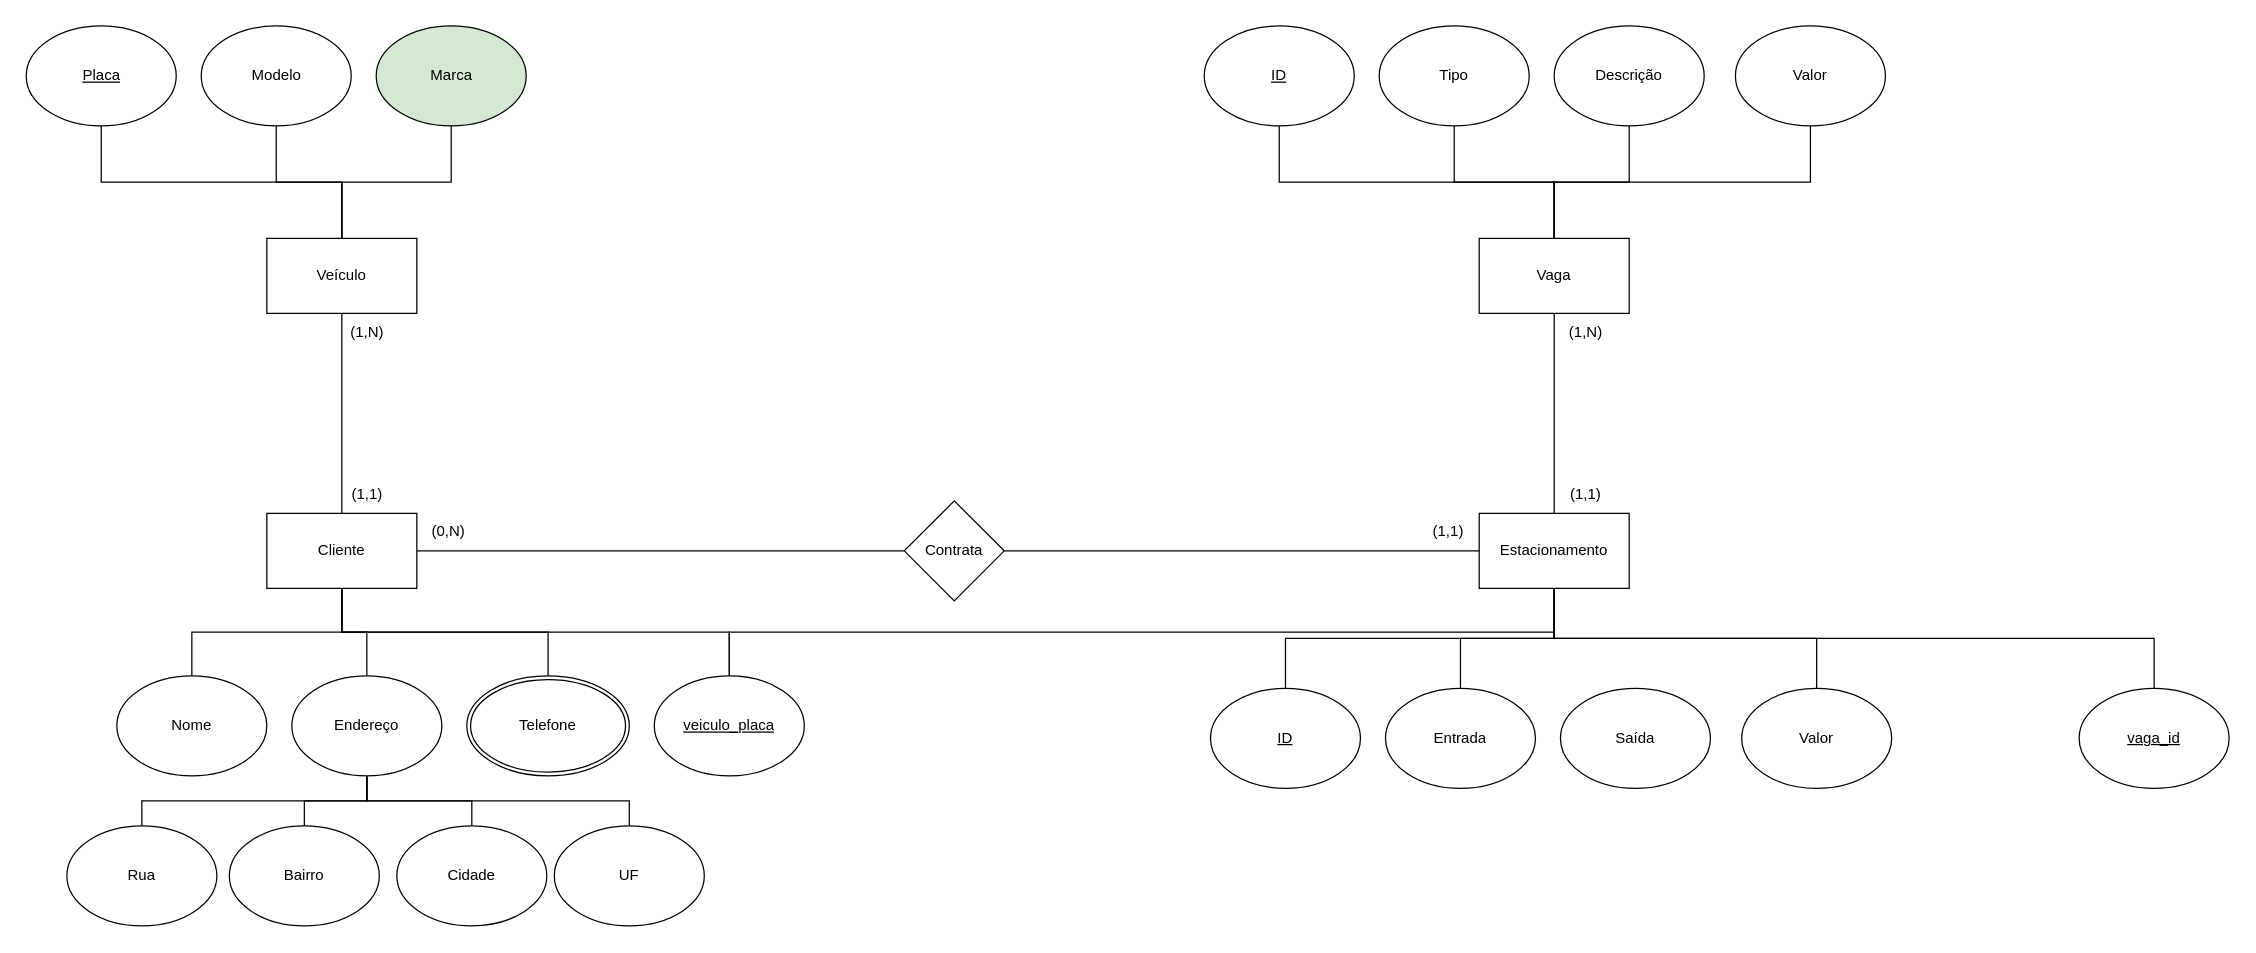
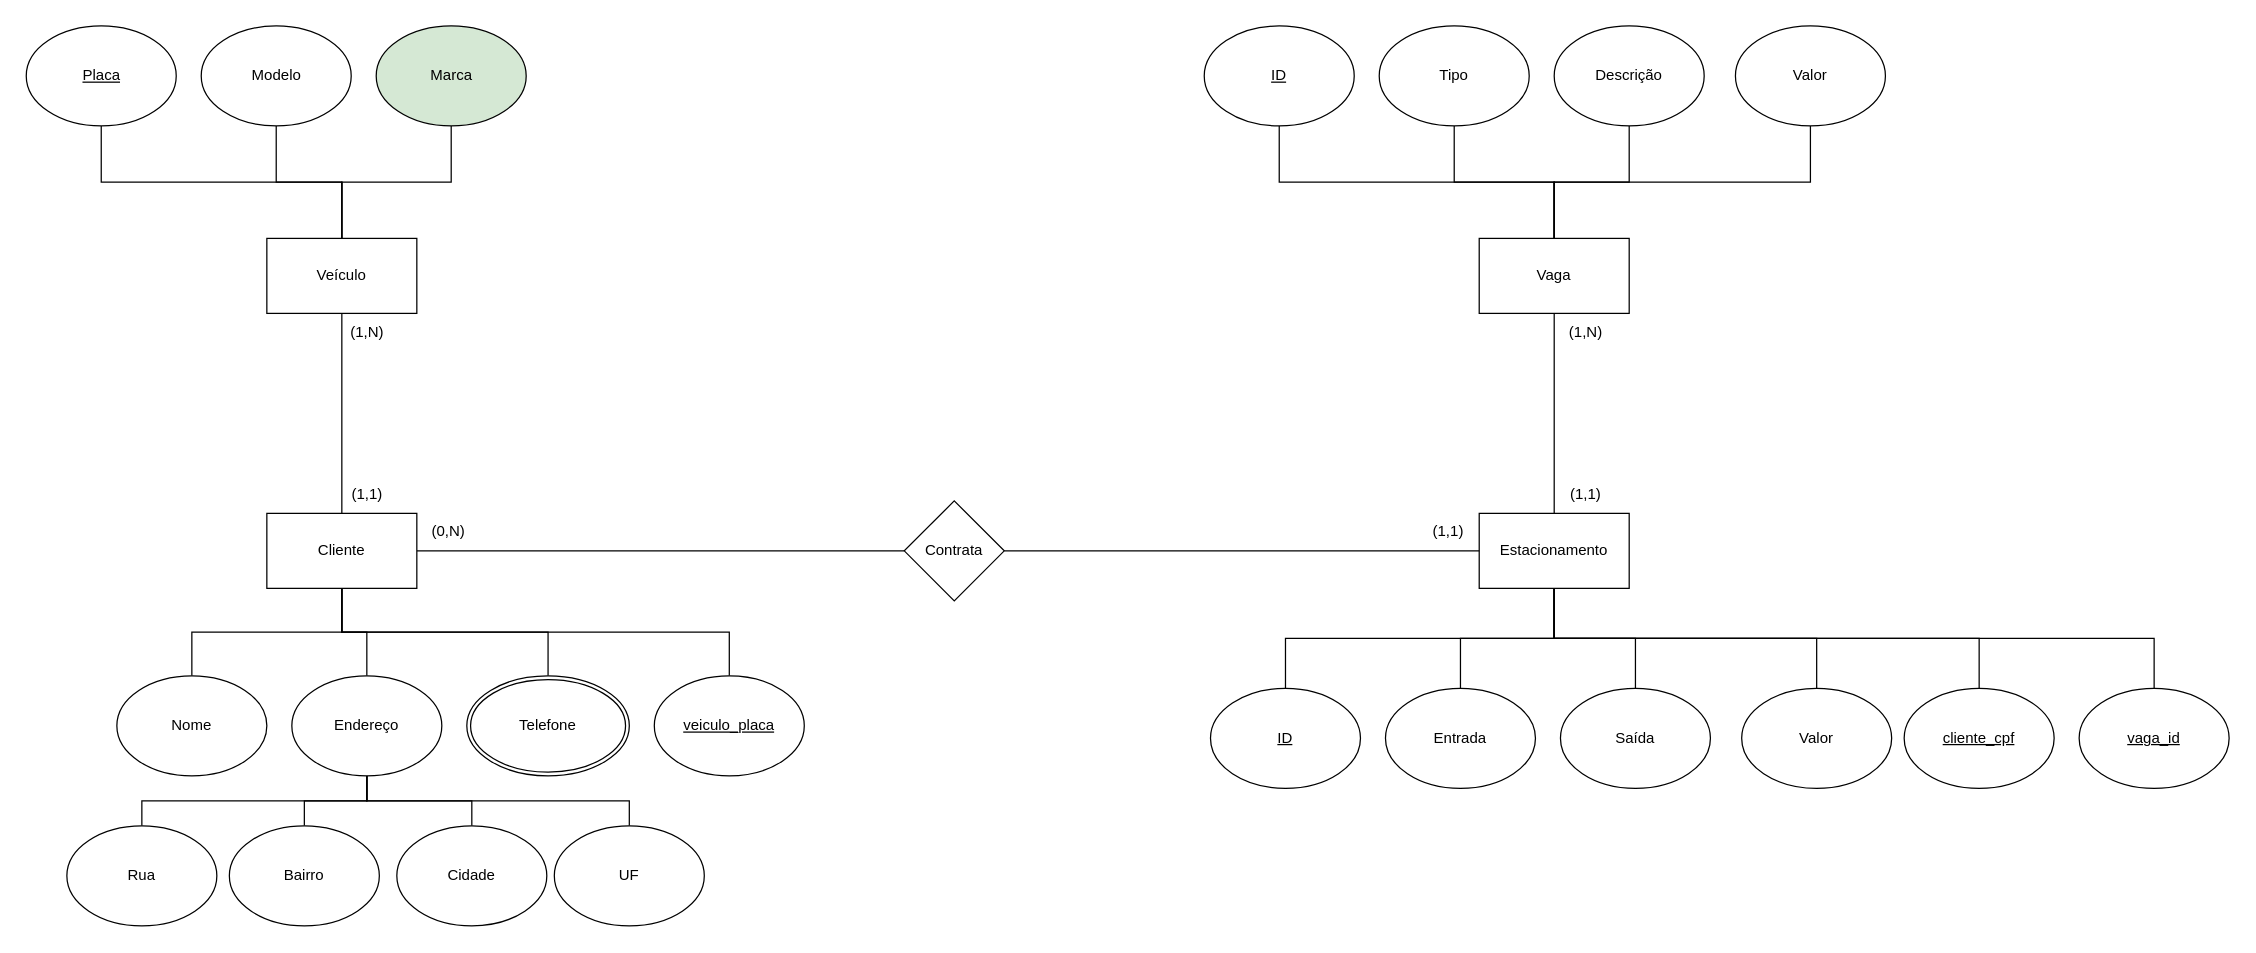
(1142, 632) -> (1636, 664)
none -> (1979, 664)
none -> (1979, 738)
